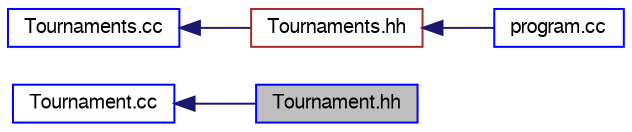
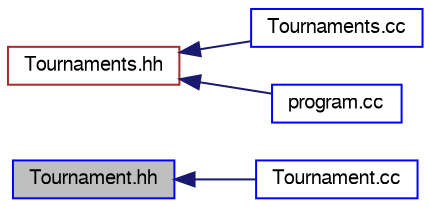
(225, 28) -> (225, 45)
(225, 104) -> (225, 179)
